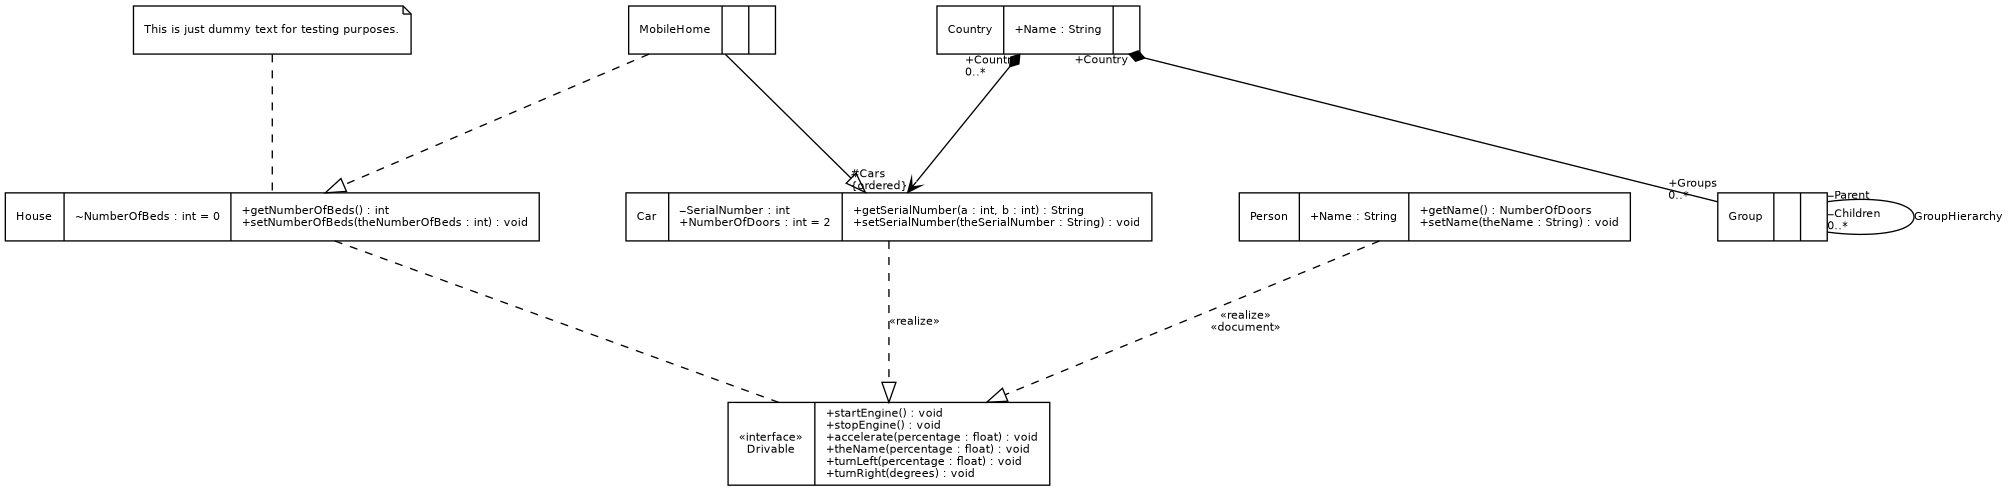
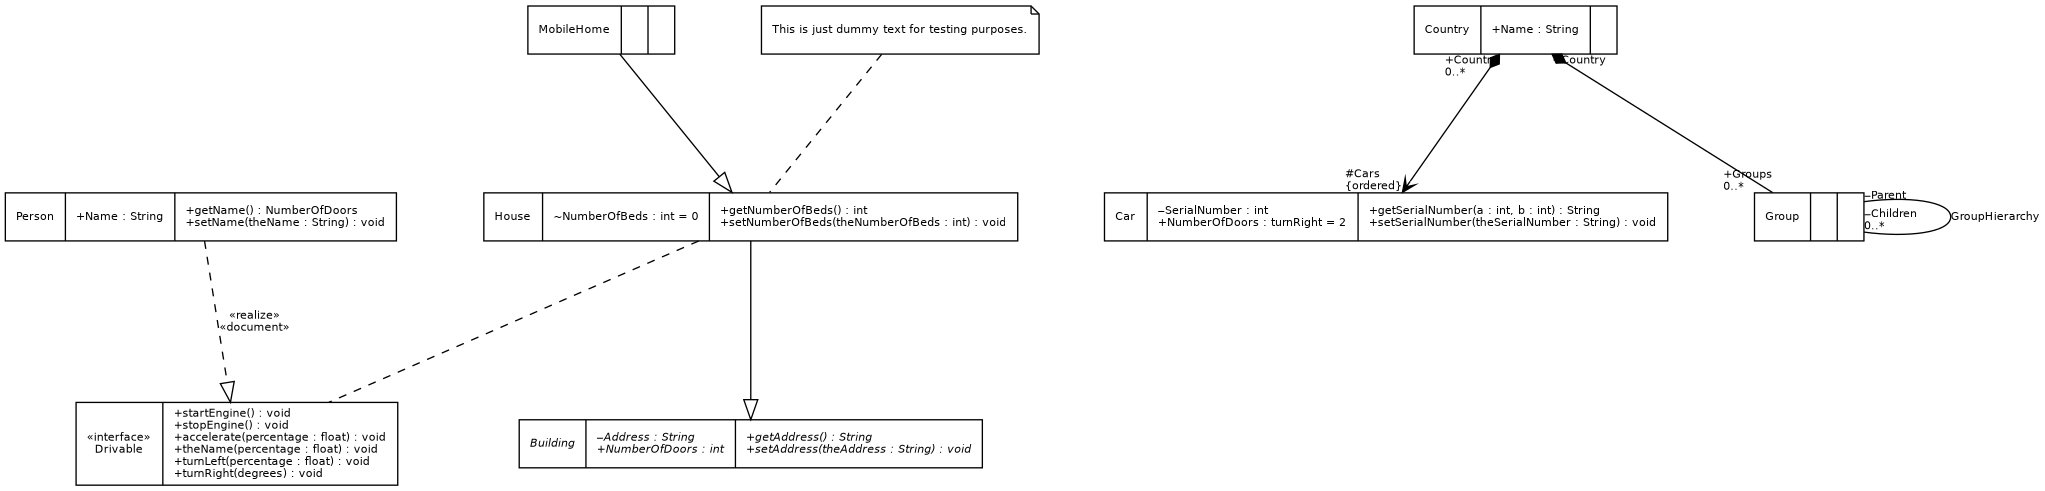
(788, 116) -> none
(496, 120) -> (670, 115)
(755, 223) -> (1253, 223)
(889, 312) -> none
none -> (751, 444)
